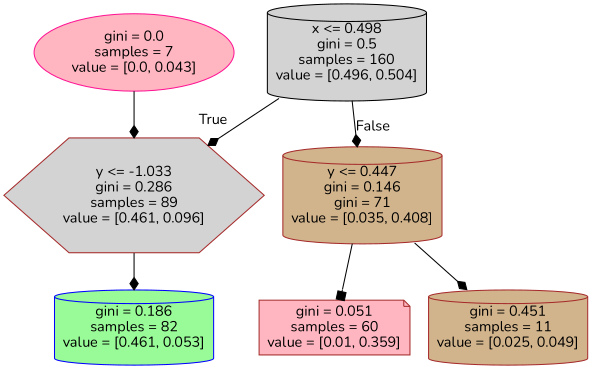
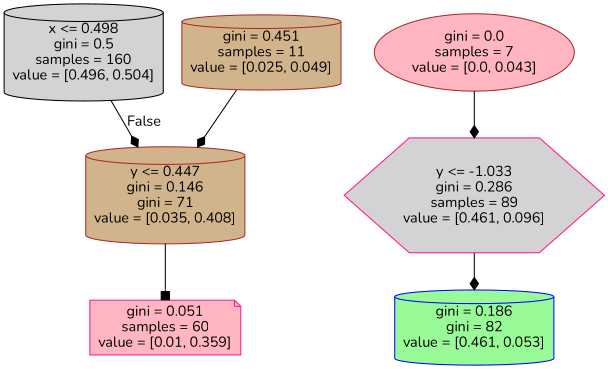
(134, 52) -> (474, 52)
(249, 118) -> none
(134, 195) -> (474, 195)
(436, 262) -> (221, 113)
(134, 328) -> (474, 328)
(335, 328) -> (165, 328)
